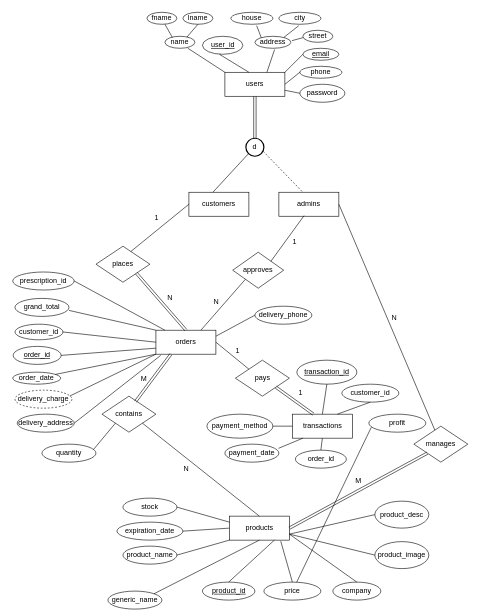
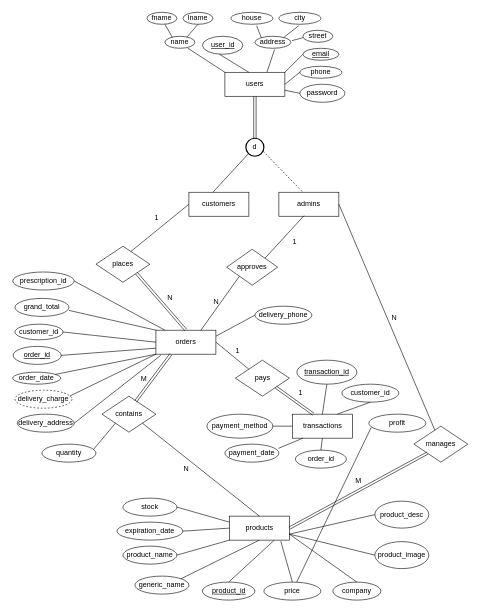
(258, 270) -> (252, 267)
(135, 600) -> (162, 585)
